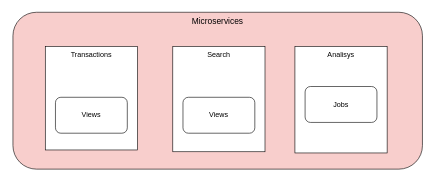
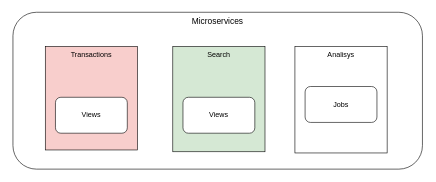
(218, 22) -> (218, 22)
(91, 55) -> (91, 55)
(219, 55) -> (219, 55)
